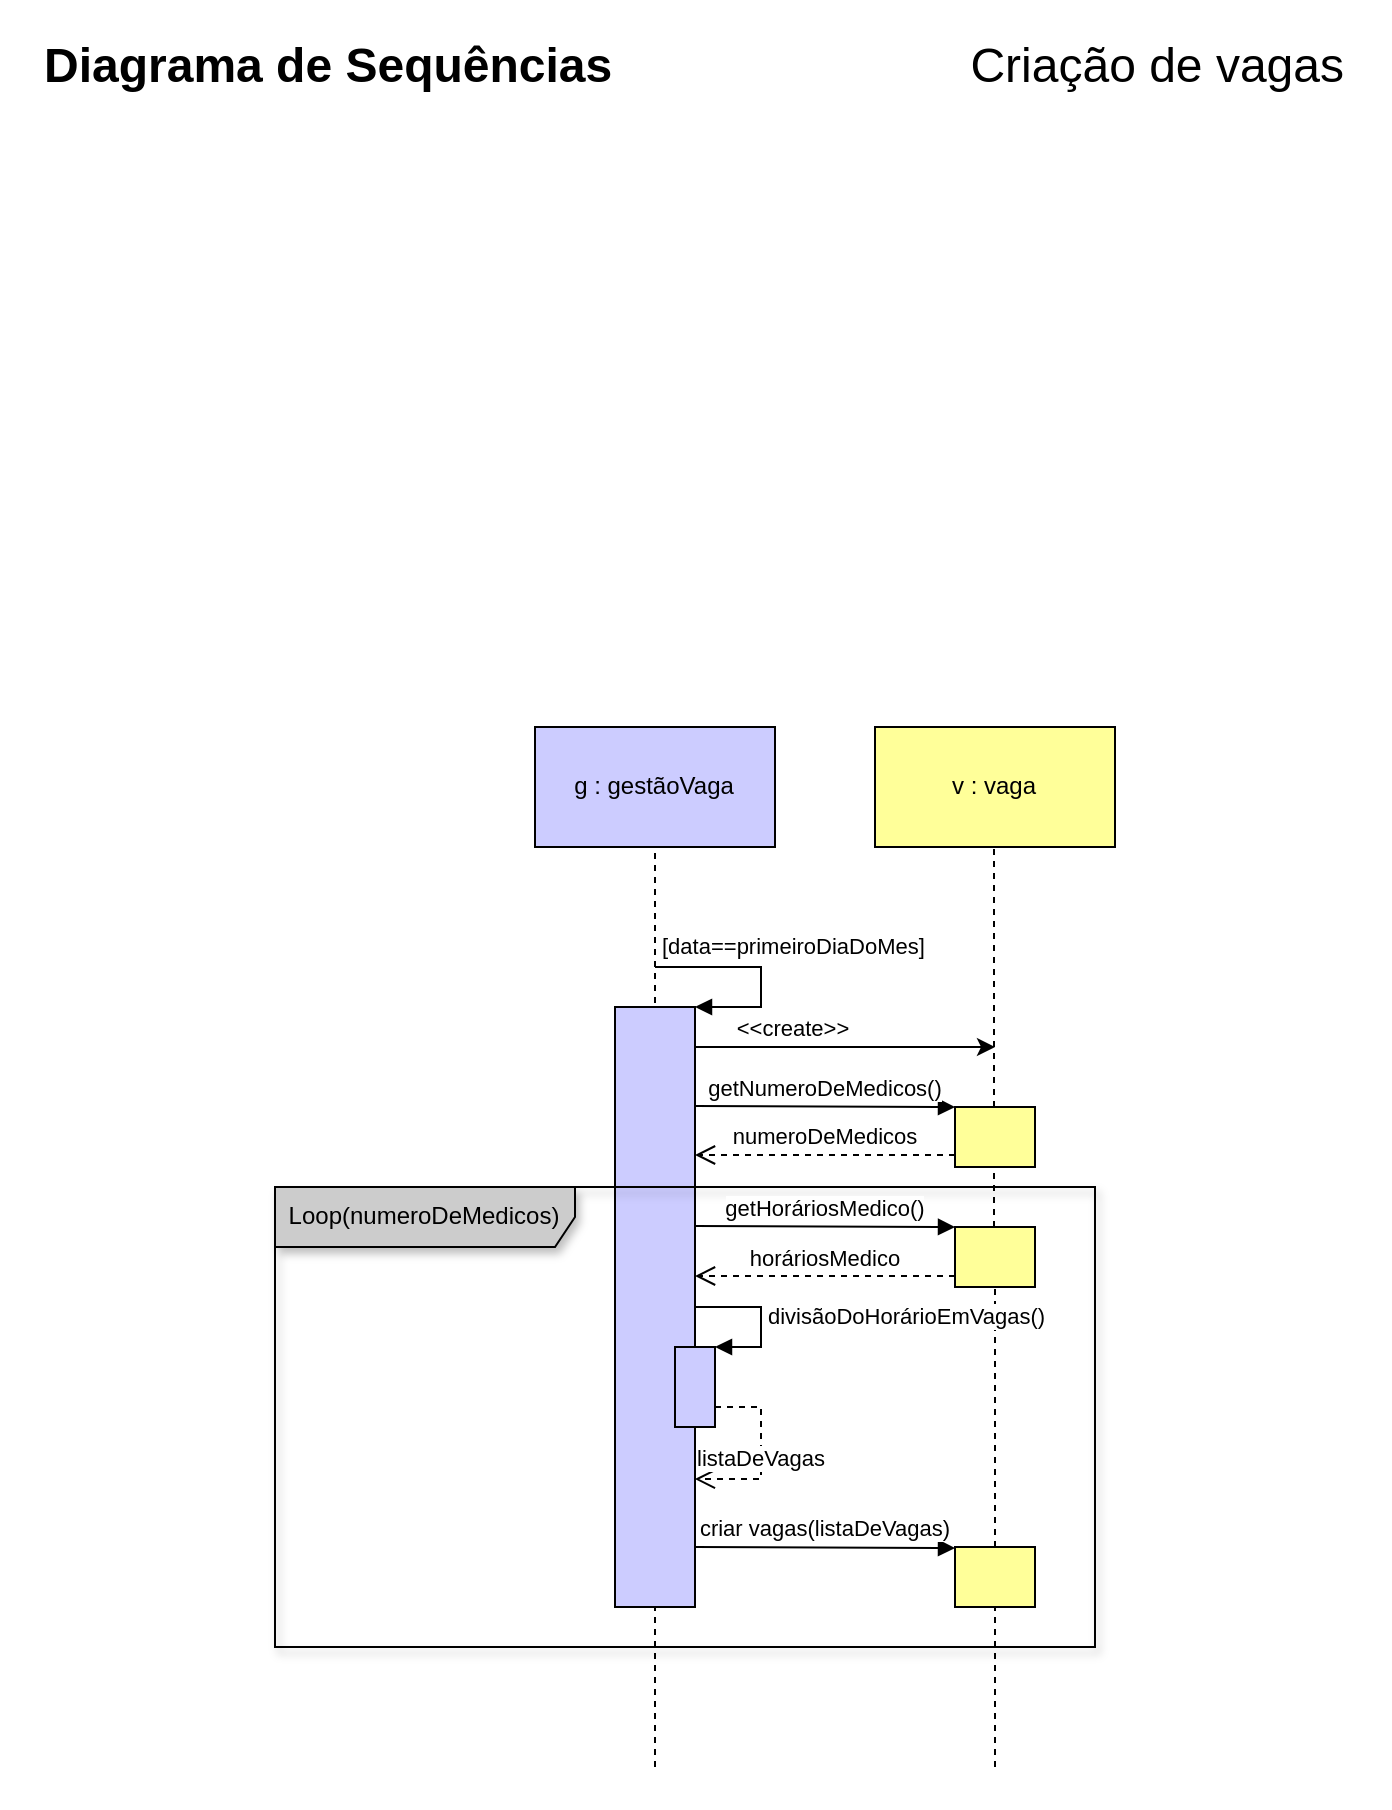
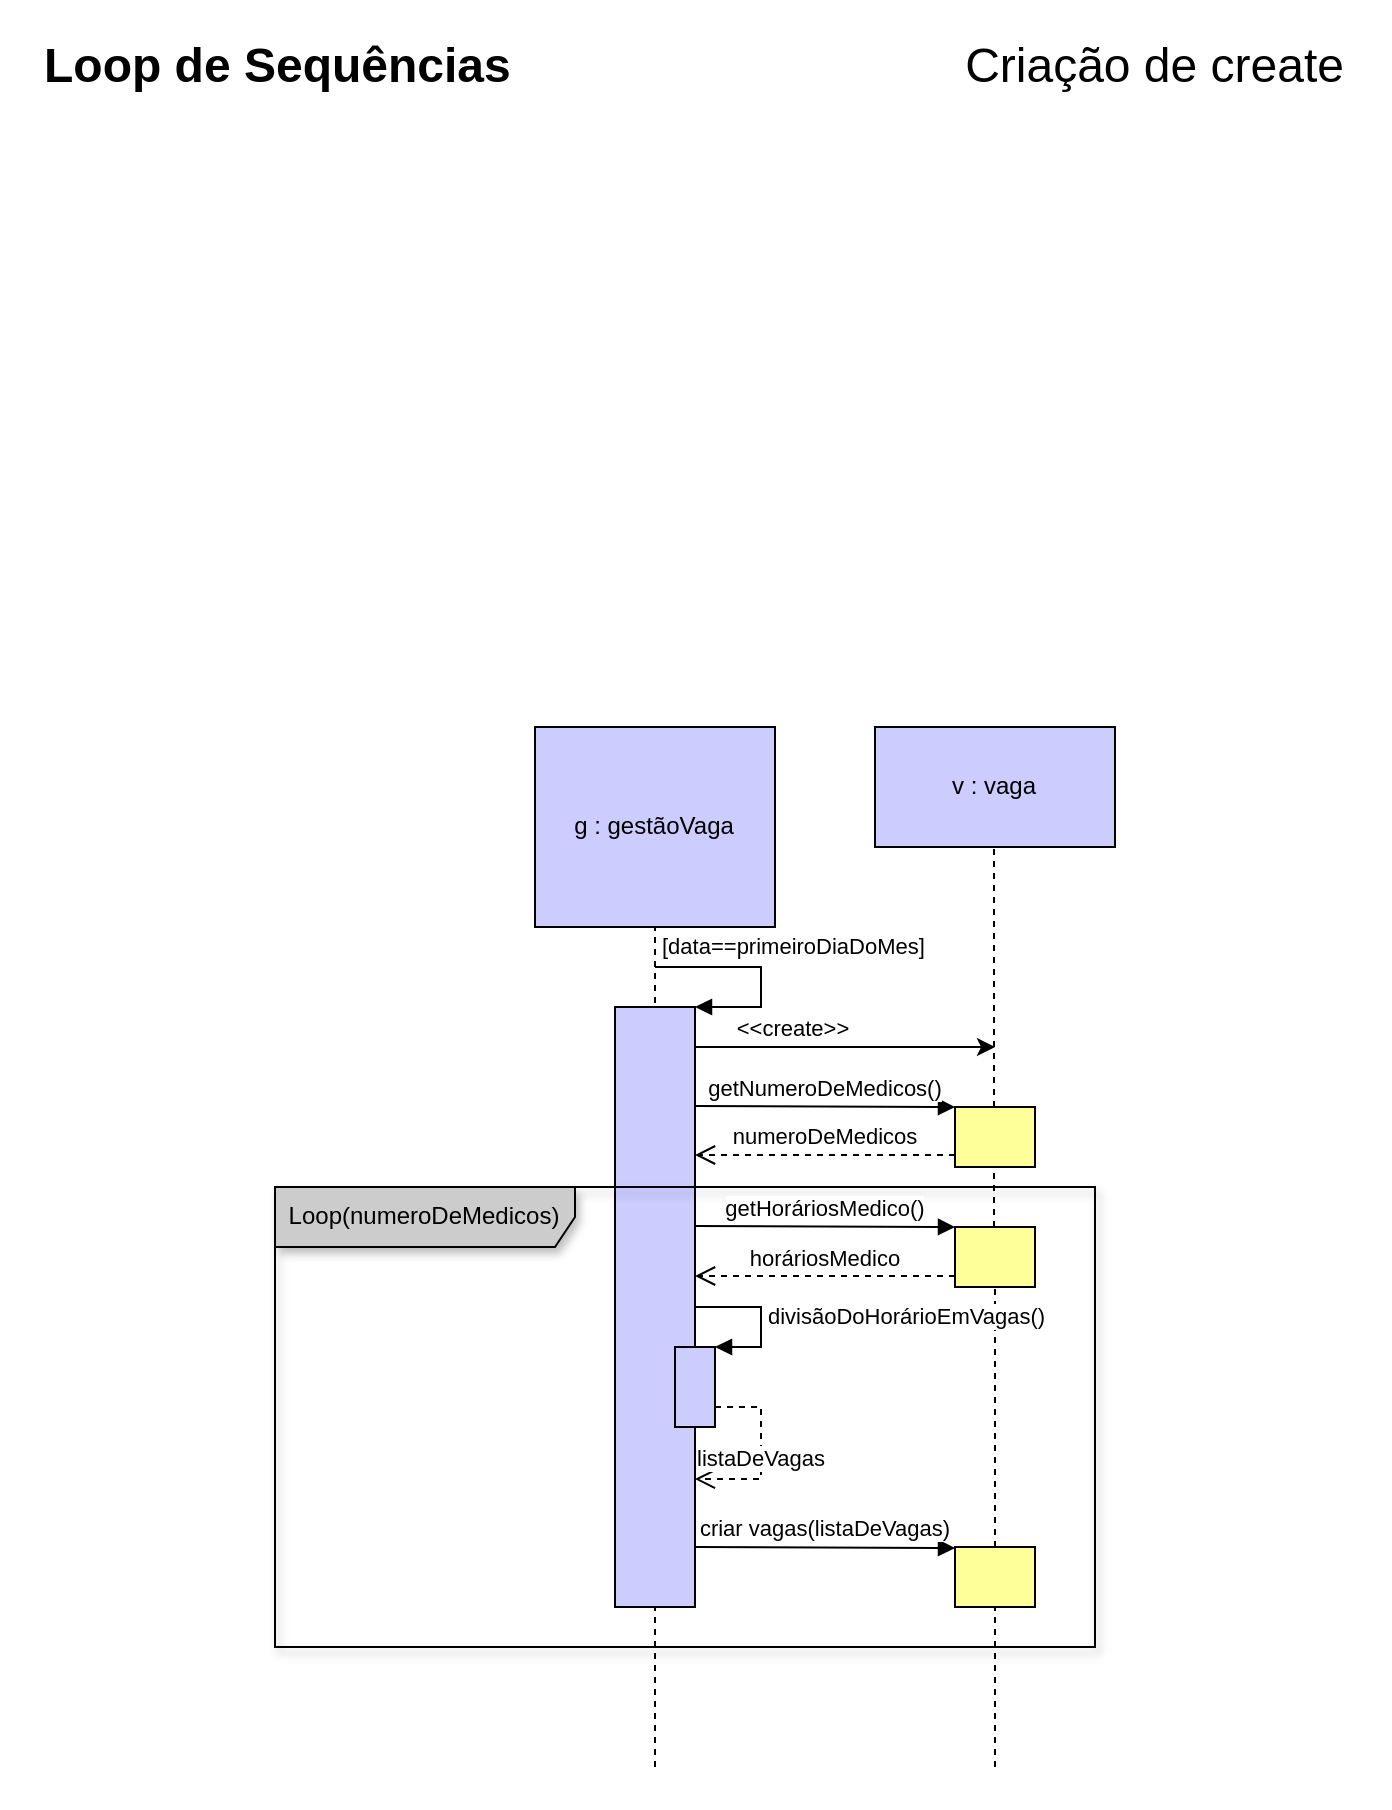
(180, 67) -> (157, 67)
(1247, 67) -> (1240, 67)
(655, 787) -> (655, 827)
(995, 787) -> (995, 787)
